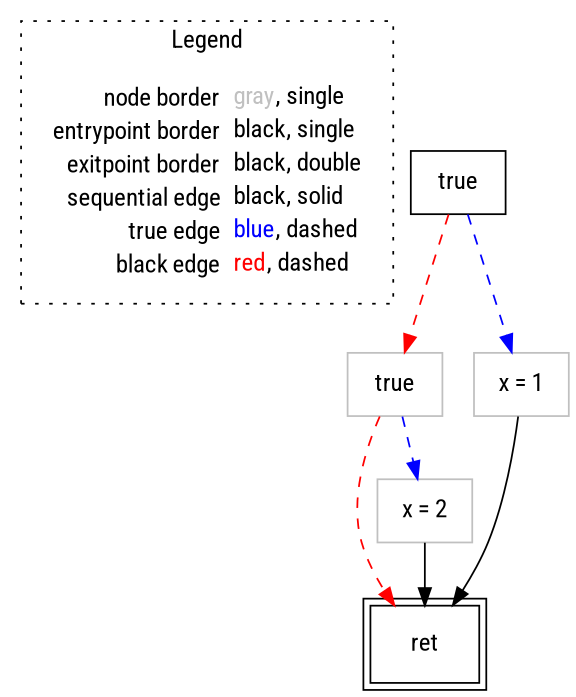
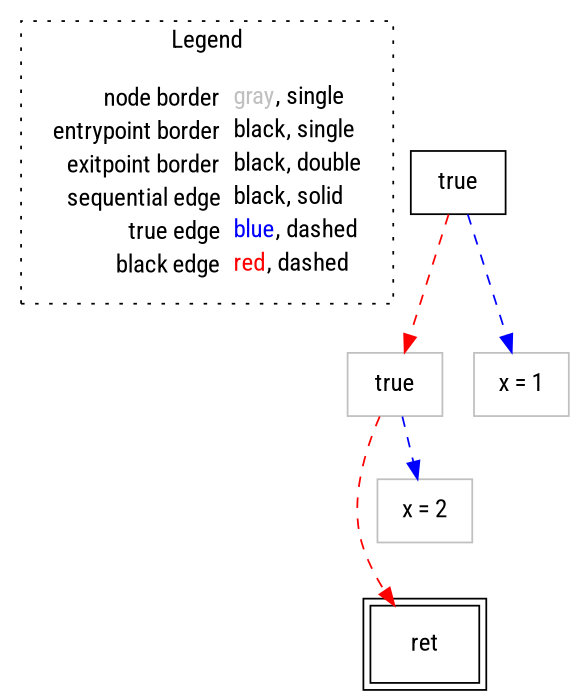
(500, 507) -> none
(425, 565) -> none
